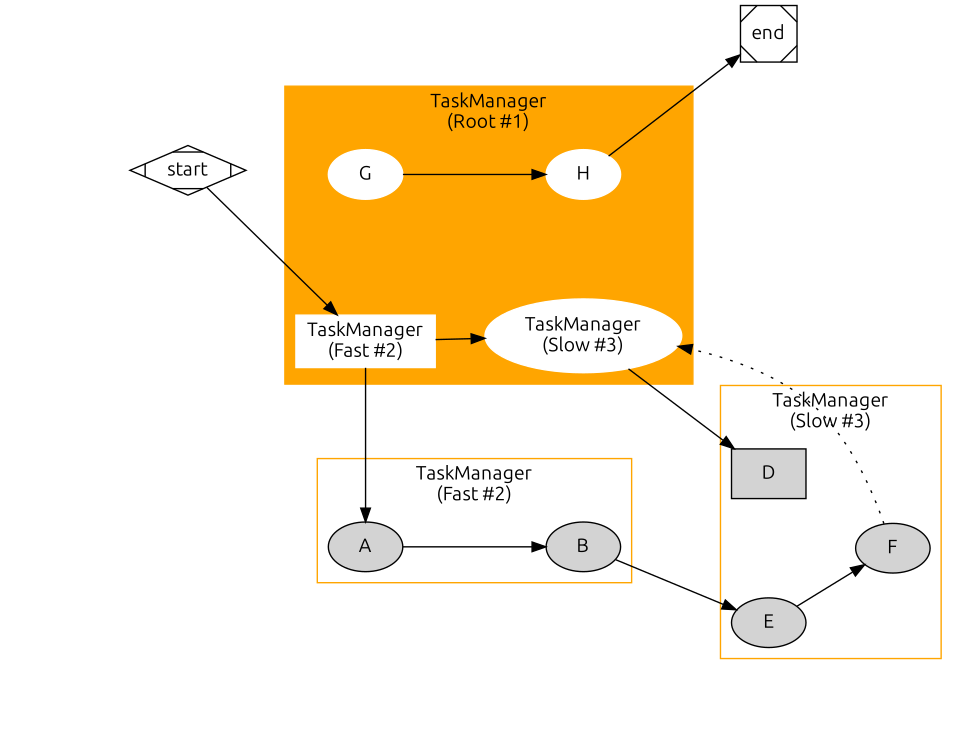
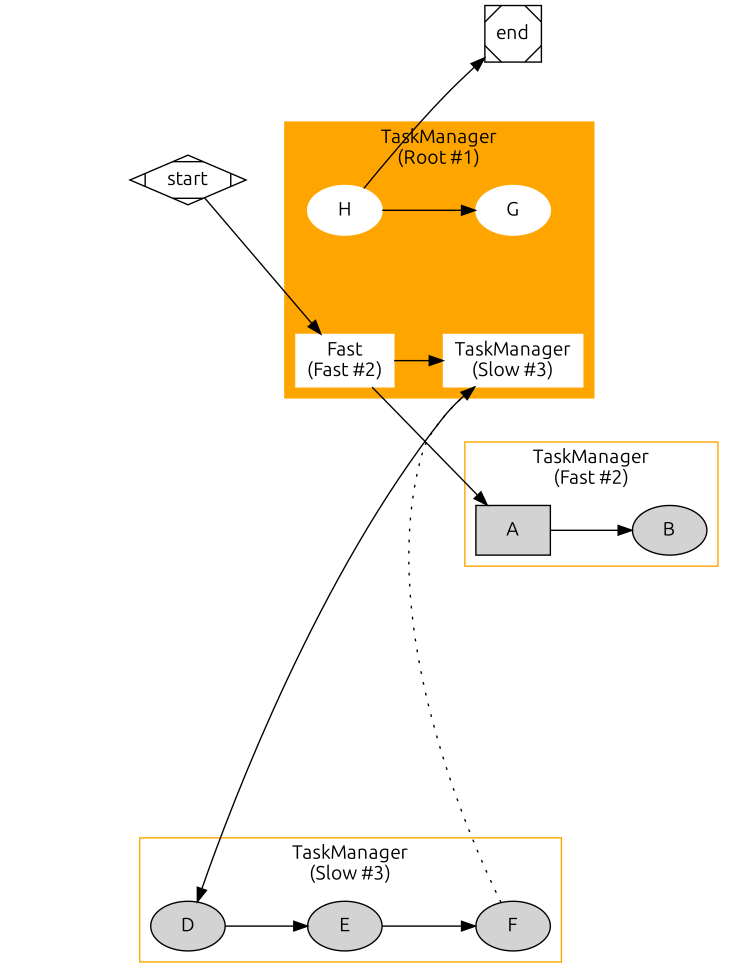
(467, 174) -> (422, 210)
(583, 336) -> (513, 361)
(366, 341) -> (345, 361)
(769, 474) -> (188, 926)
(366, 547) -> (513, 530)
(669, 582) -> (260, 926)
